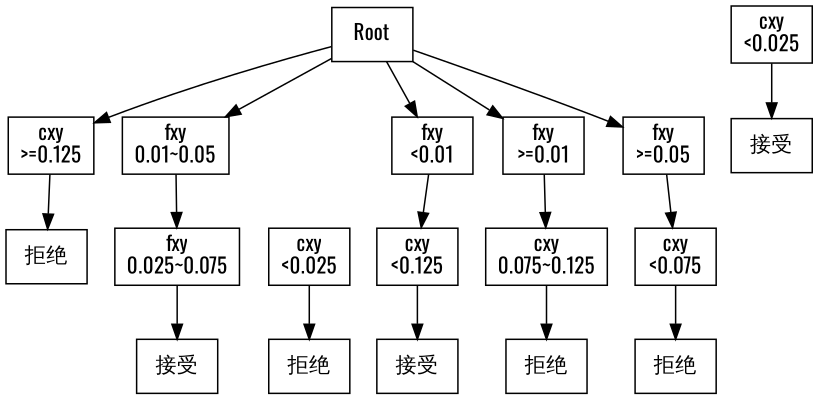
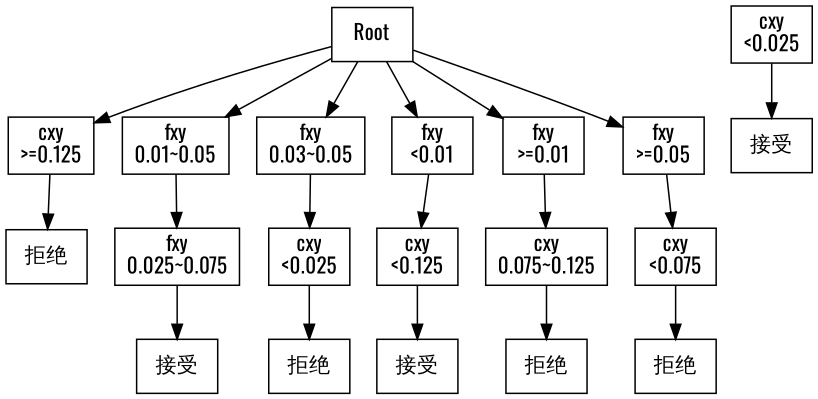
none -> (311, 146)
